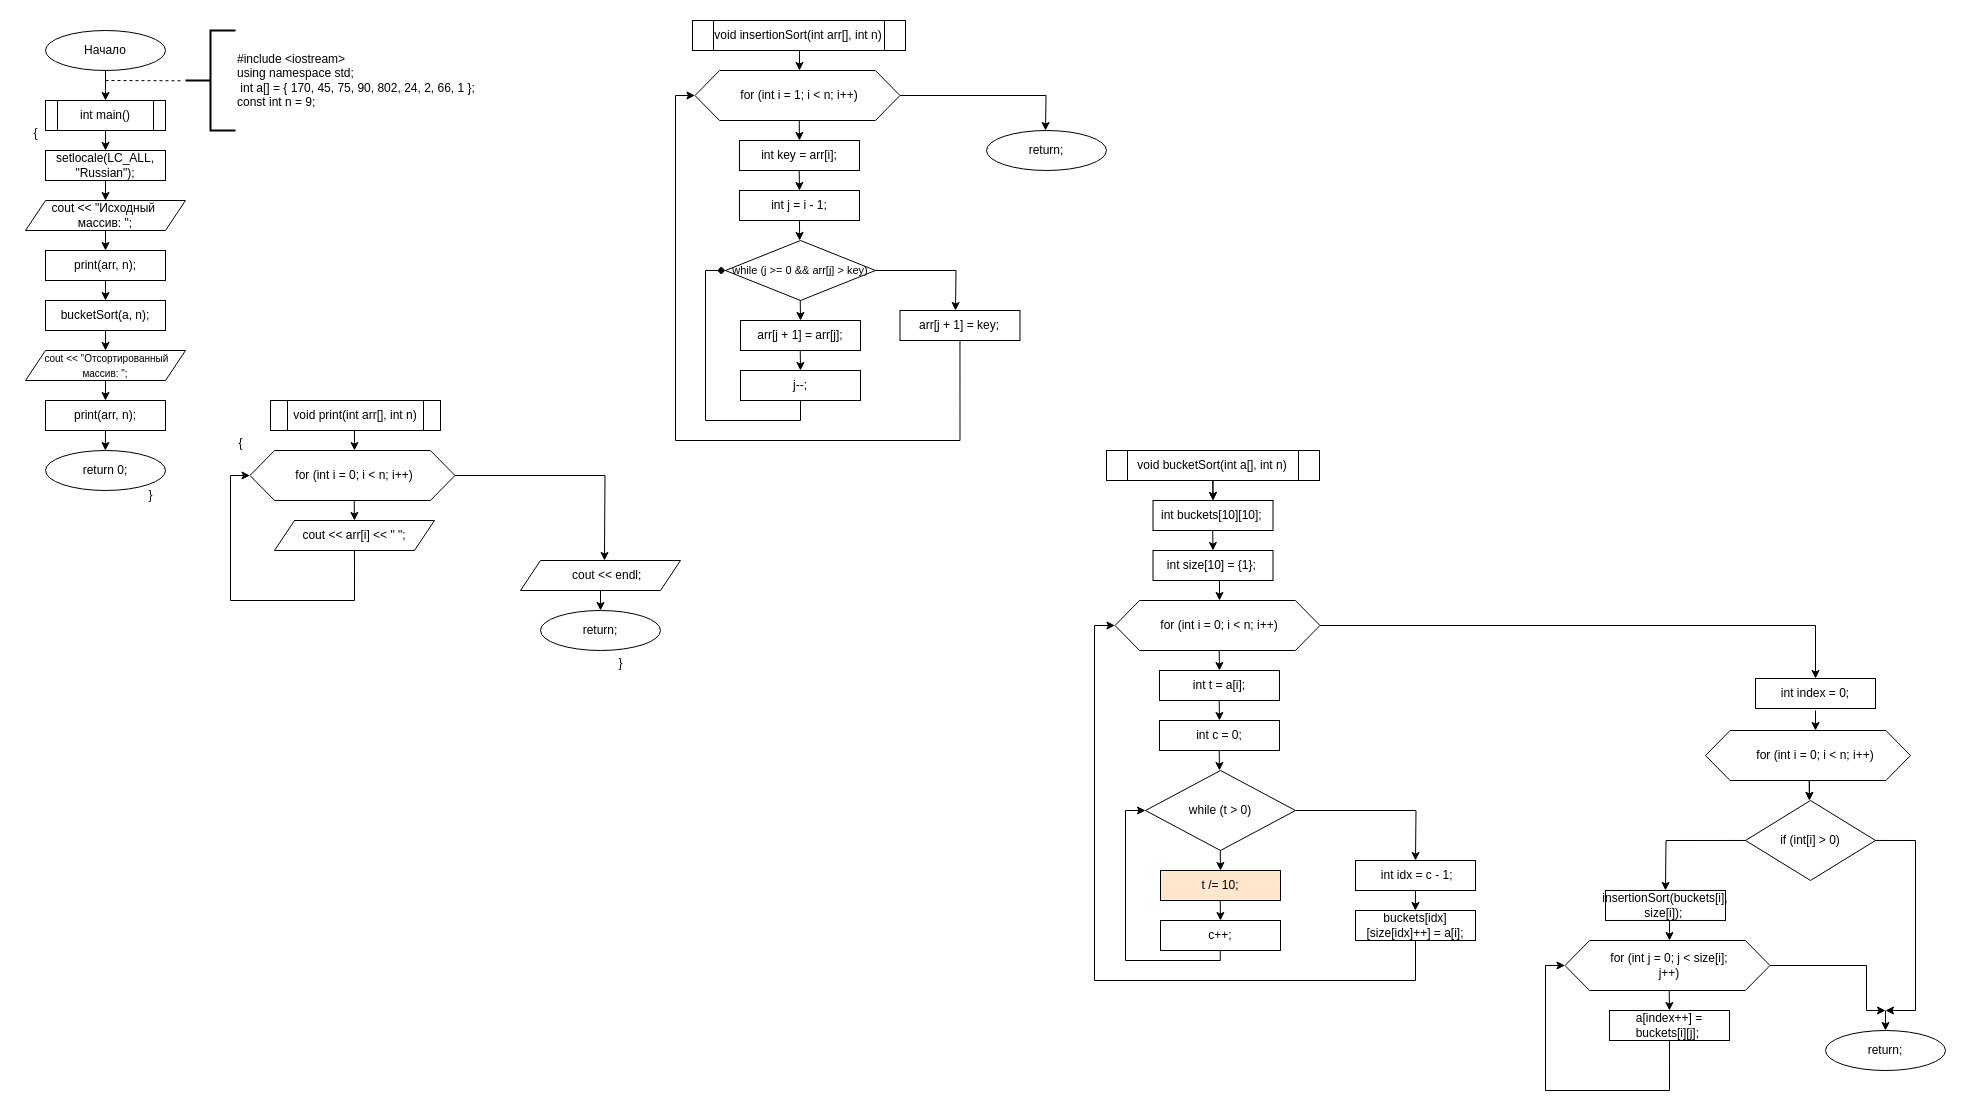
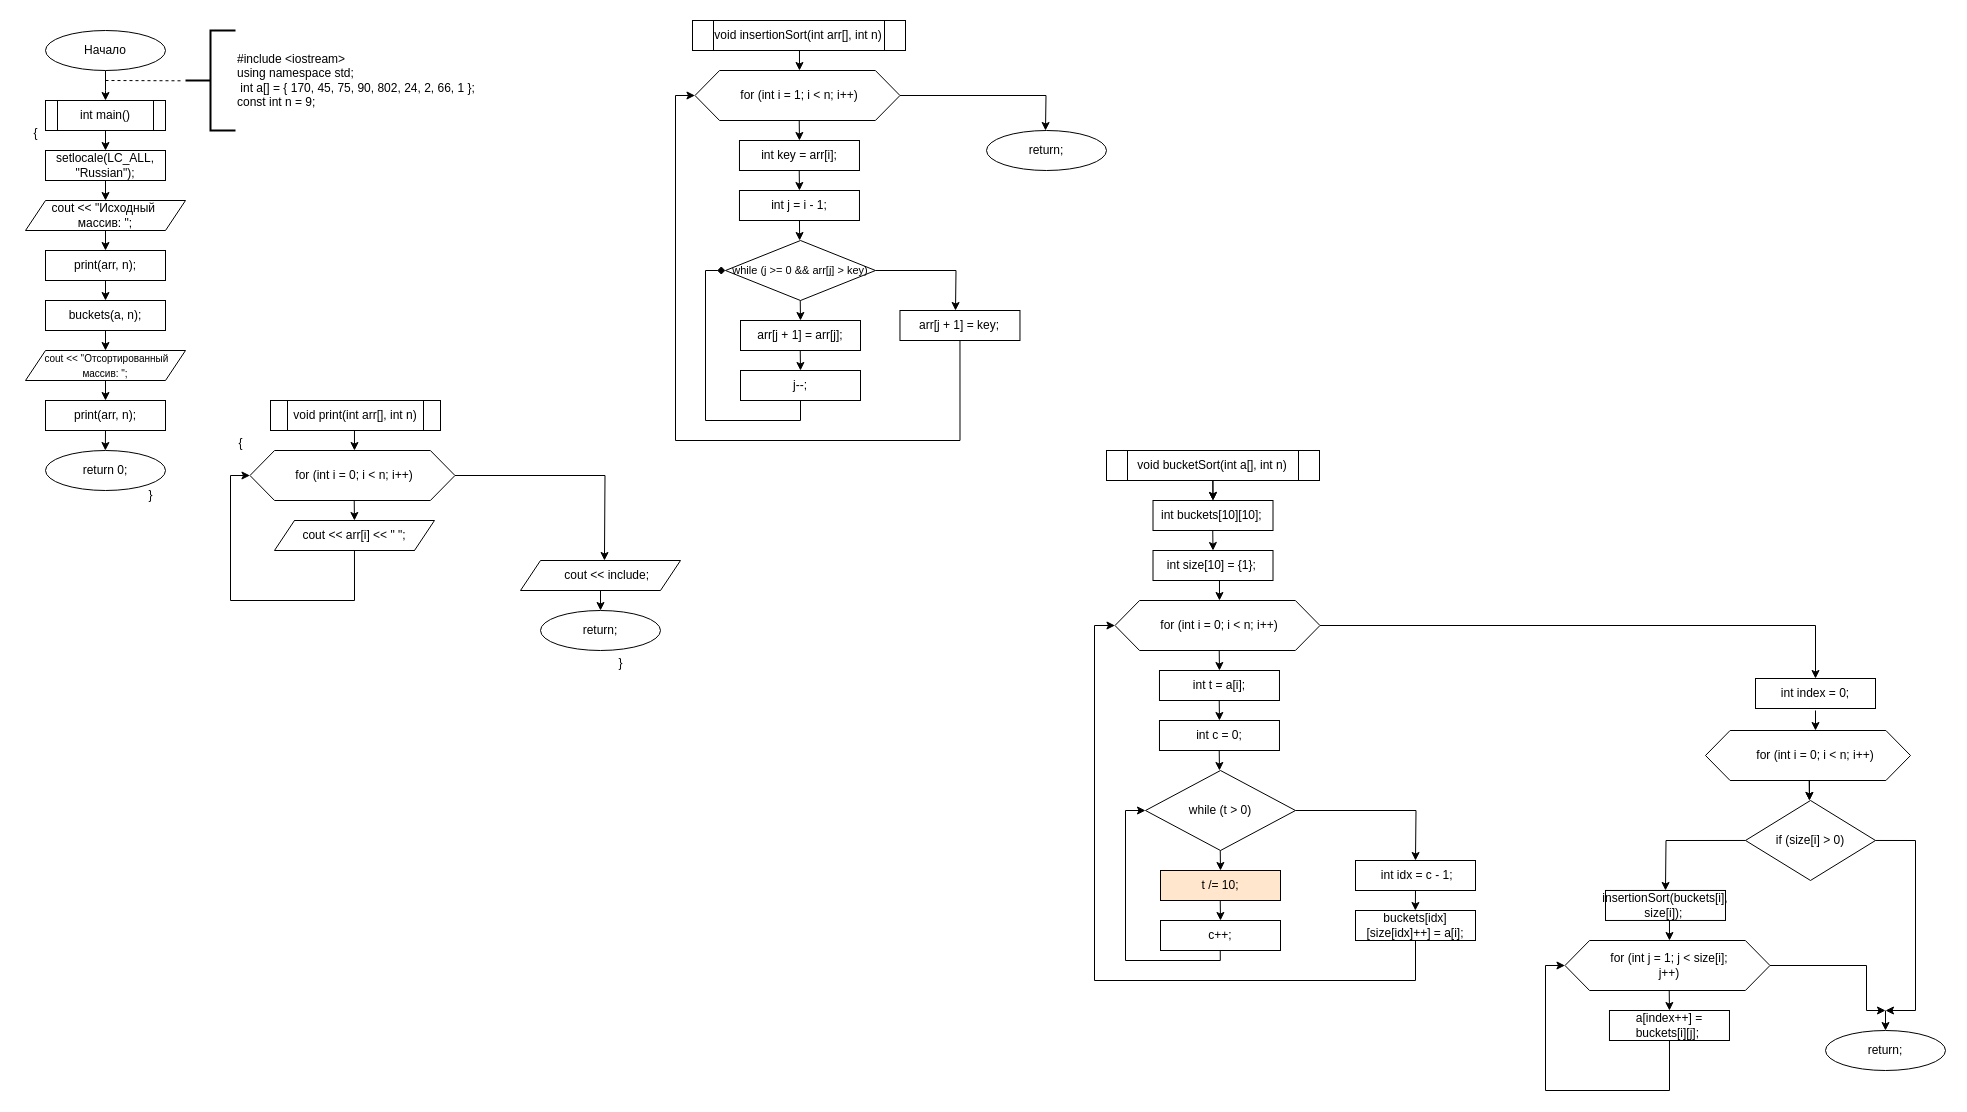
(106, 316) -> (106, 316)
(601, 576) -> (601, 576)
(1811, 841) -> (1811, 841)
(1670, 966) -> (1670, 966)
